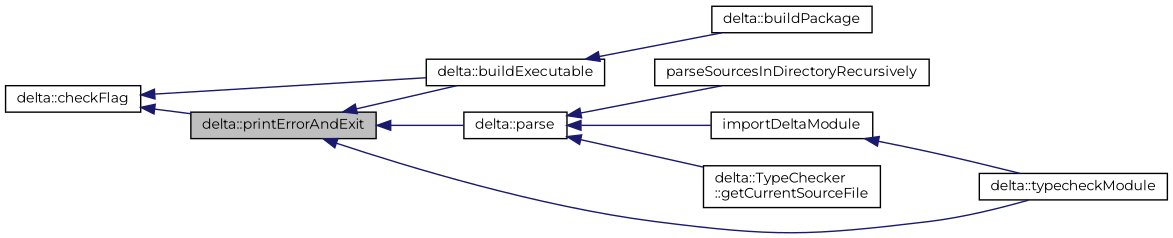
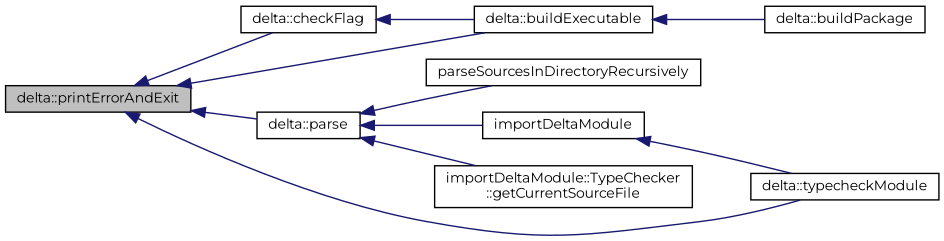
(173, 111) -> (210, 57)
(792, 187) -> (563, 187)
